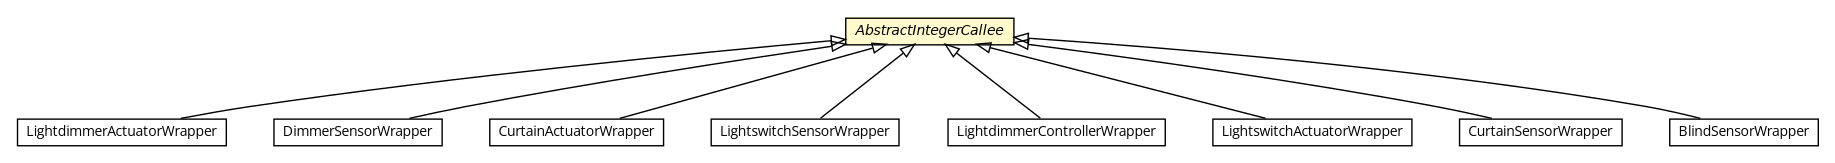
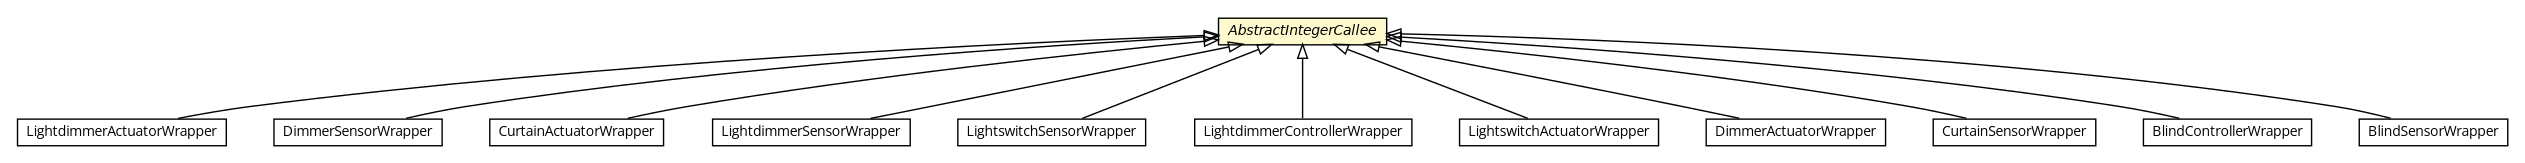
none -> (811, 132)
none -> (1796, 132)
none -> (2228, 132)
